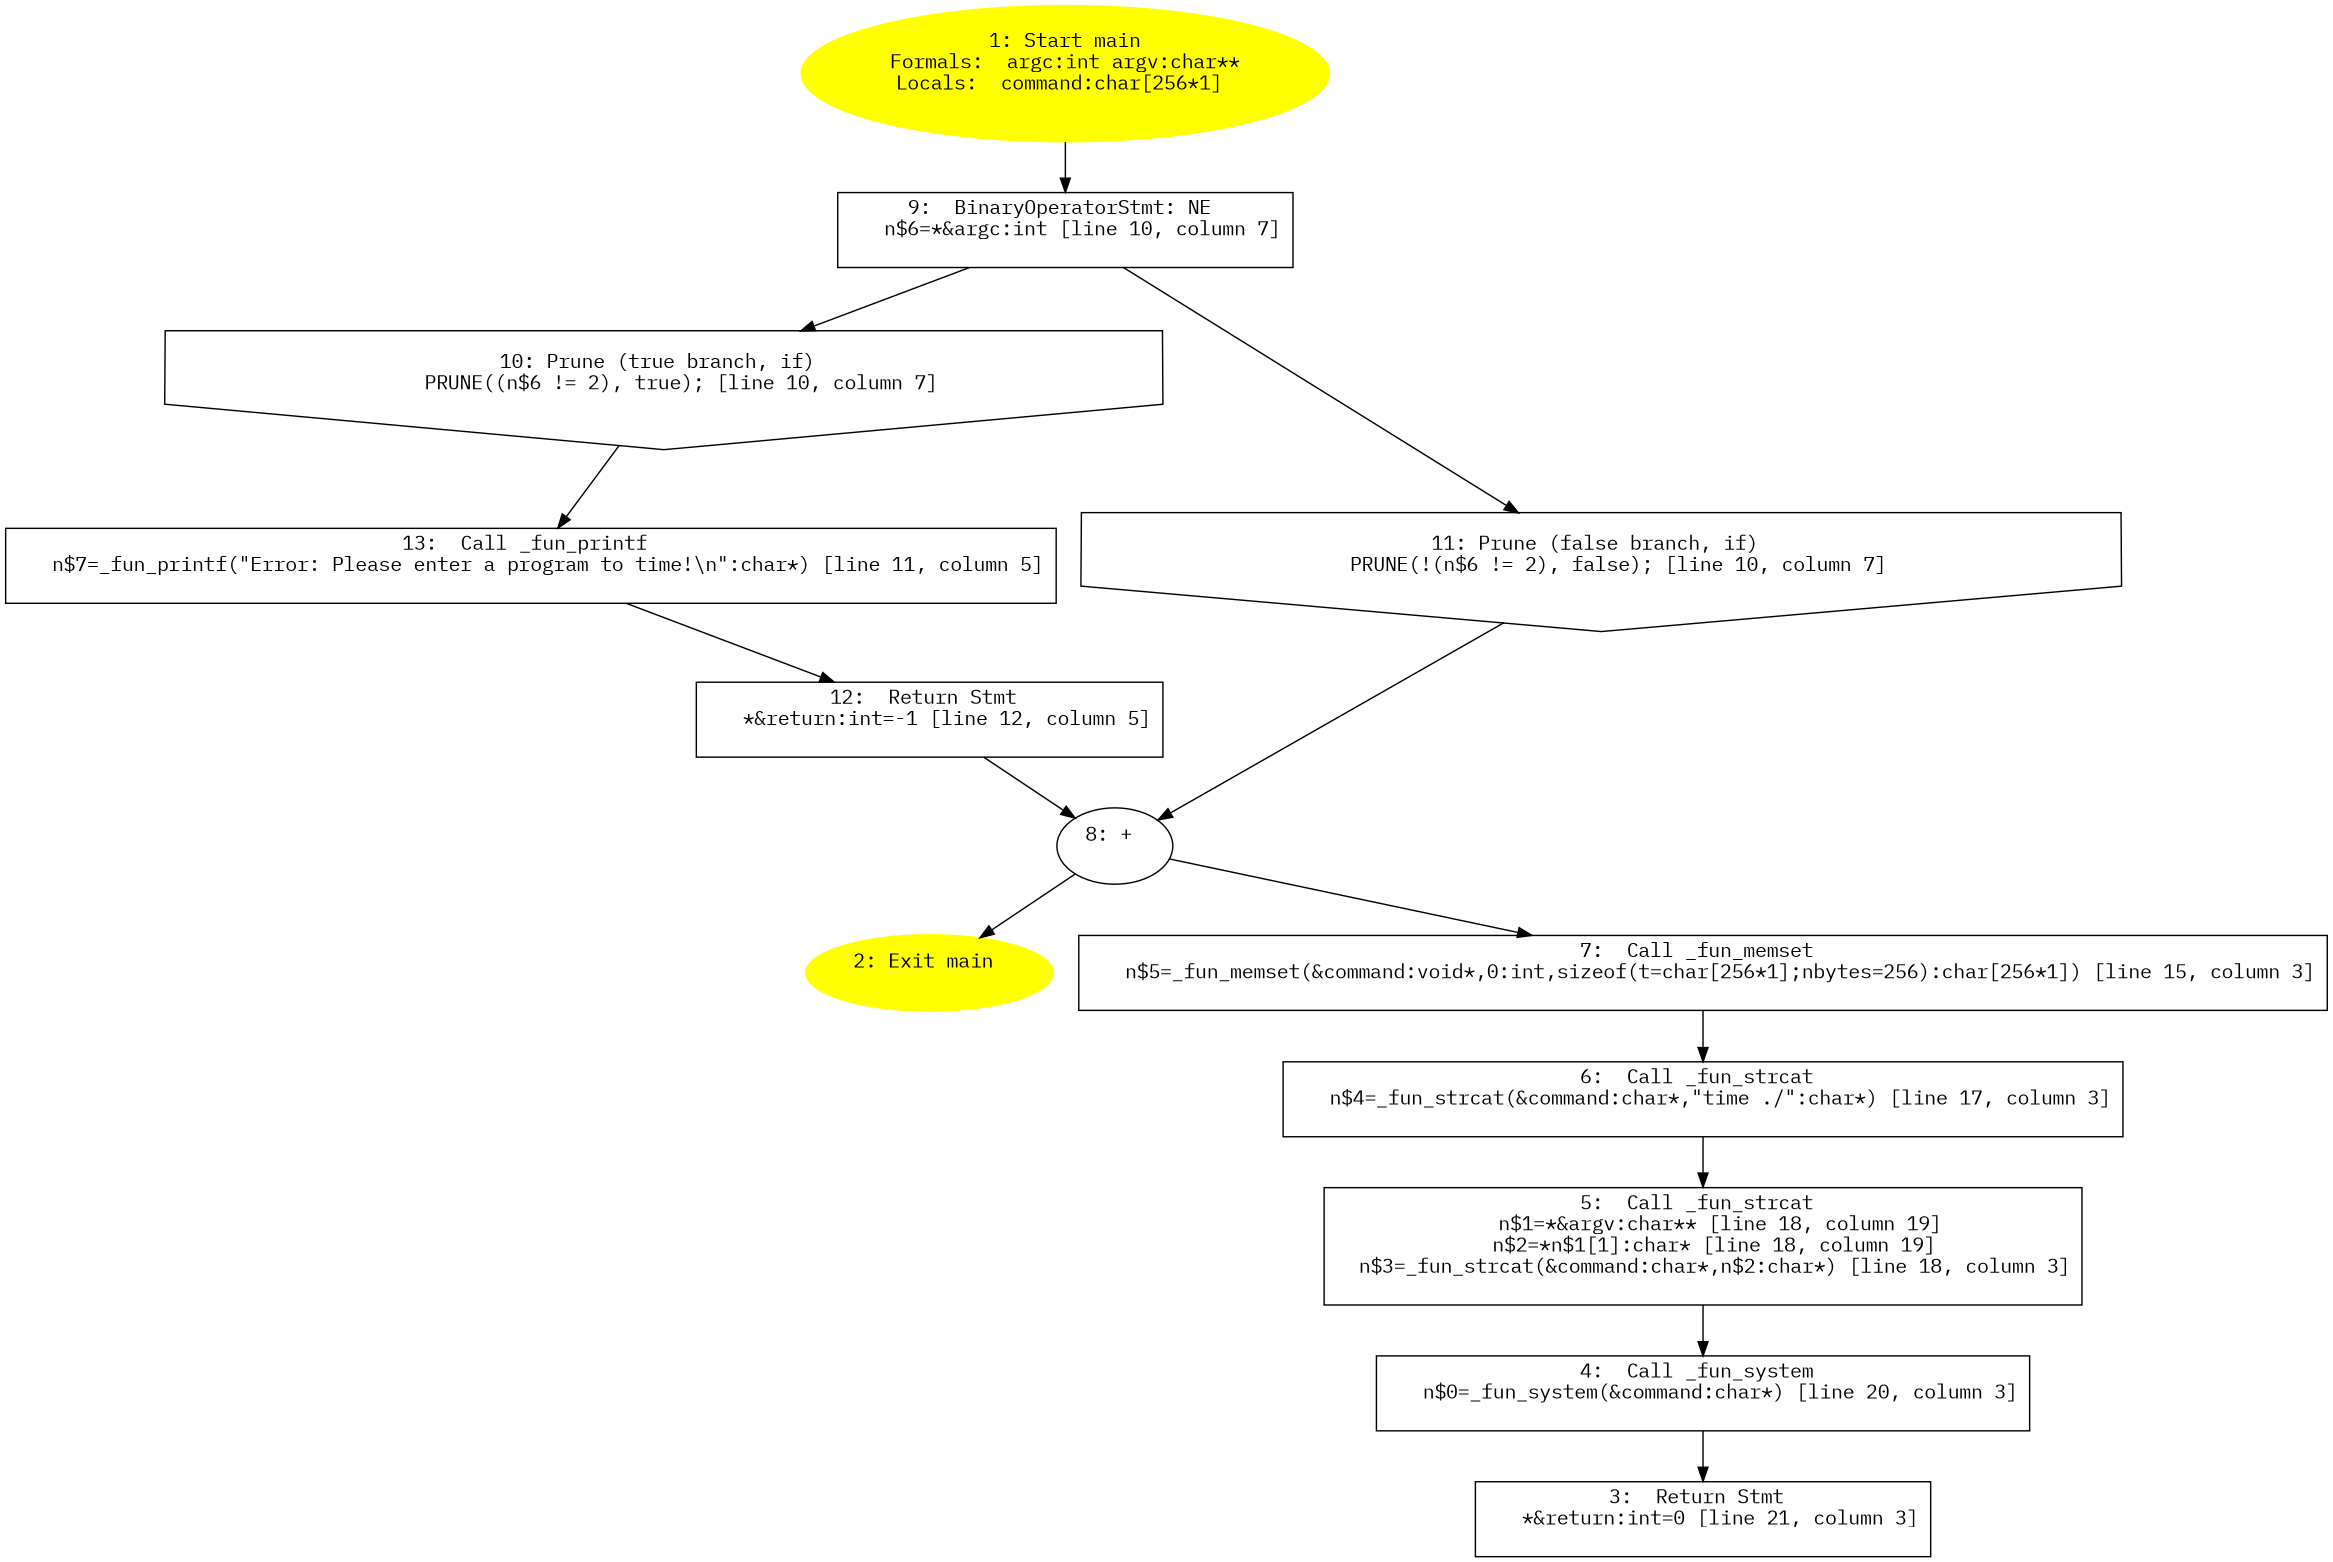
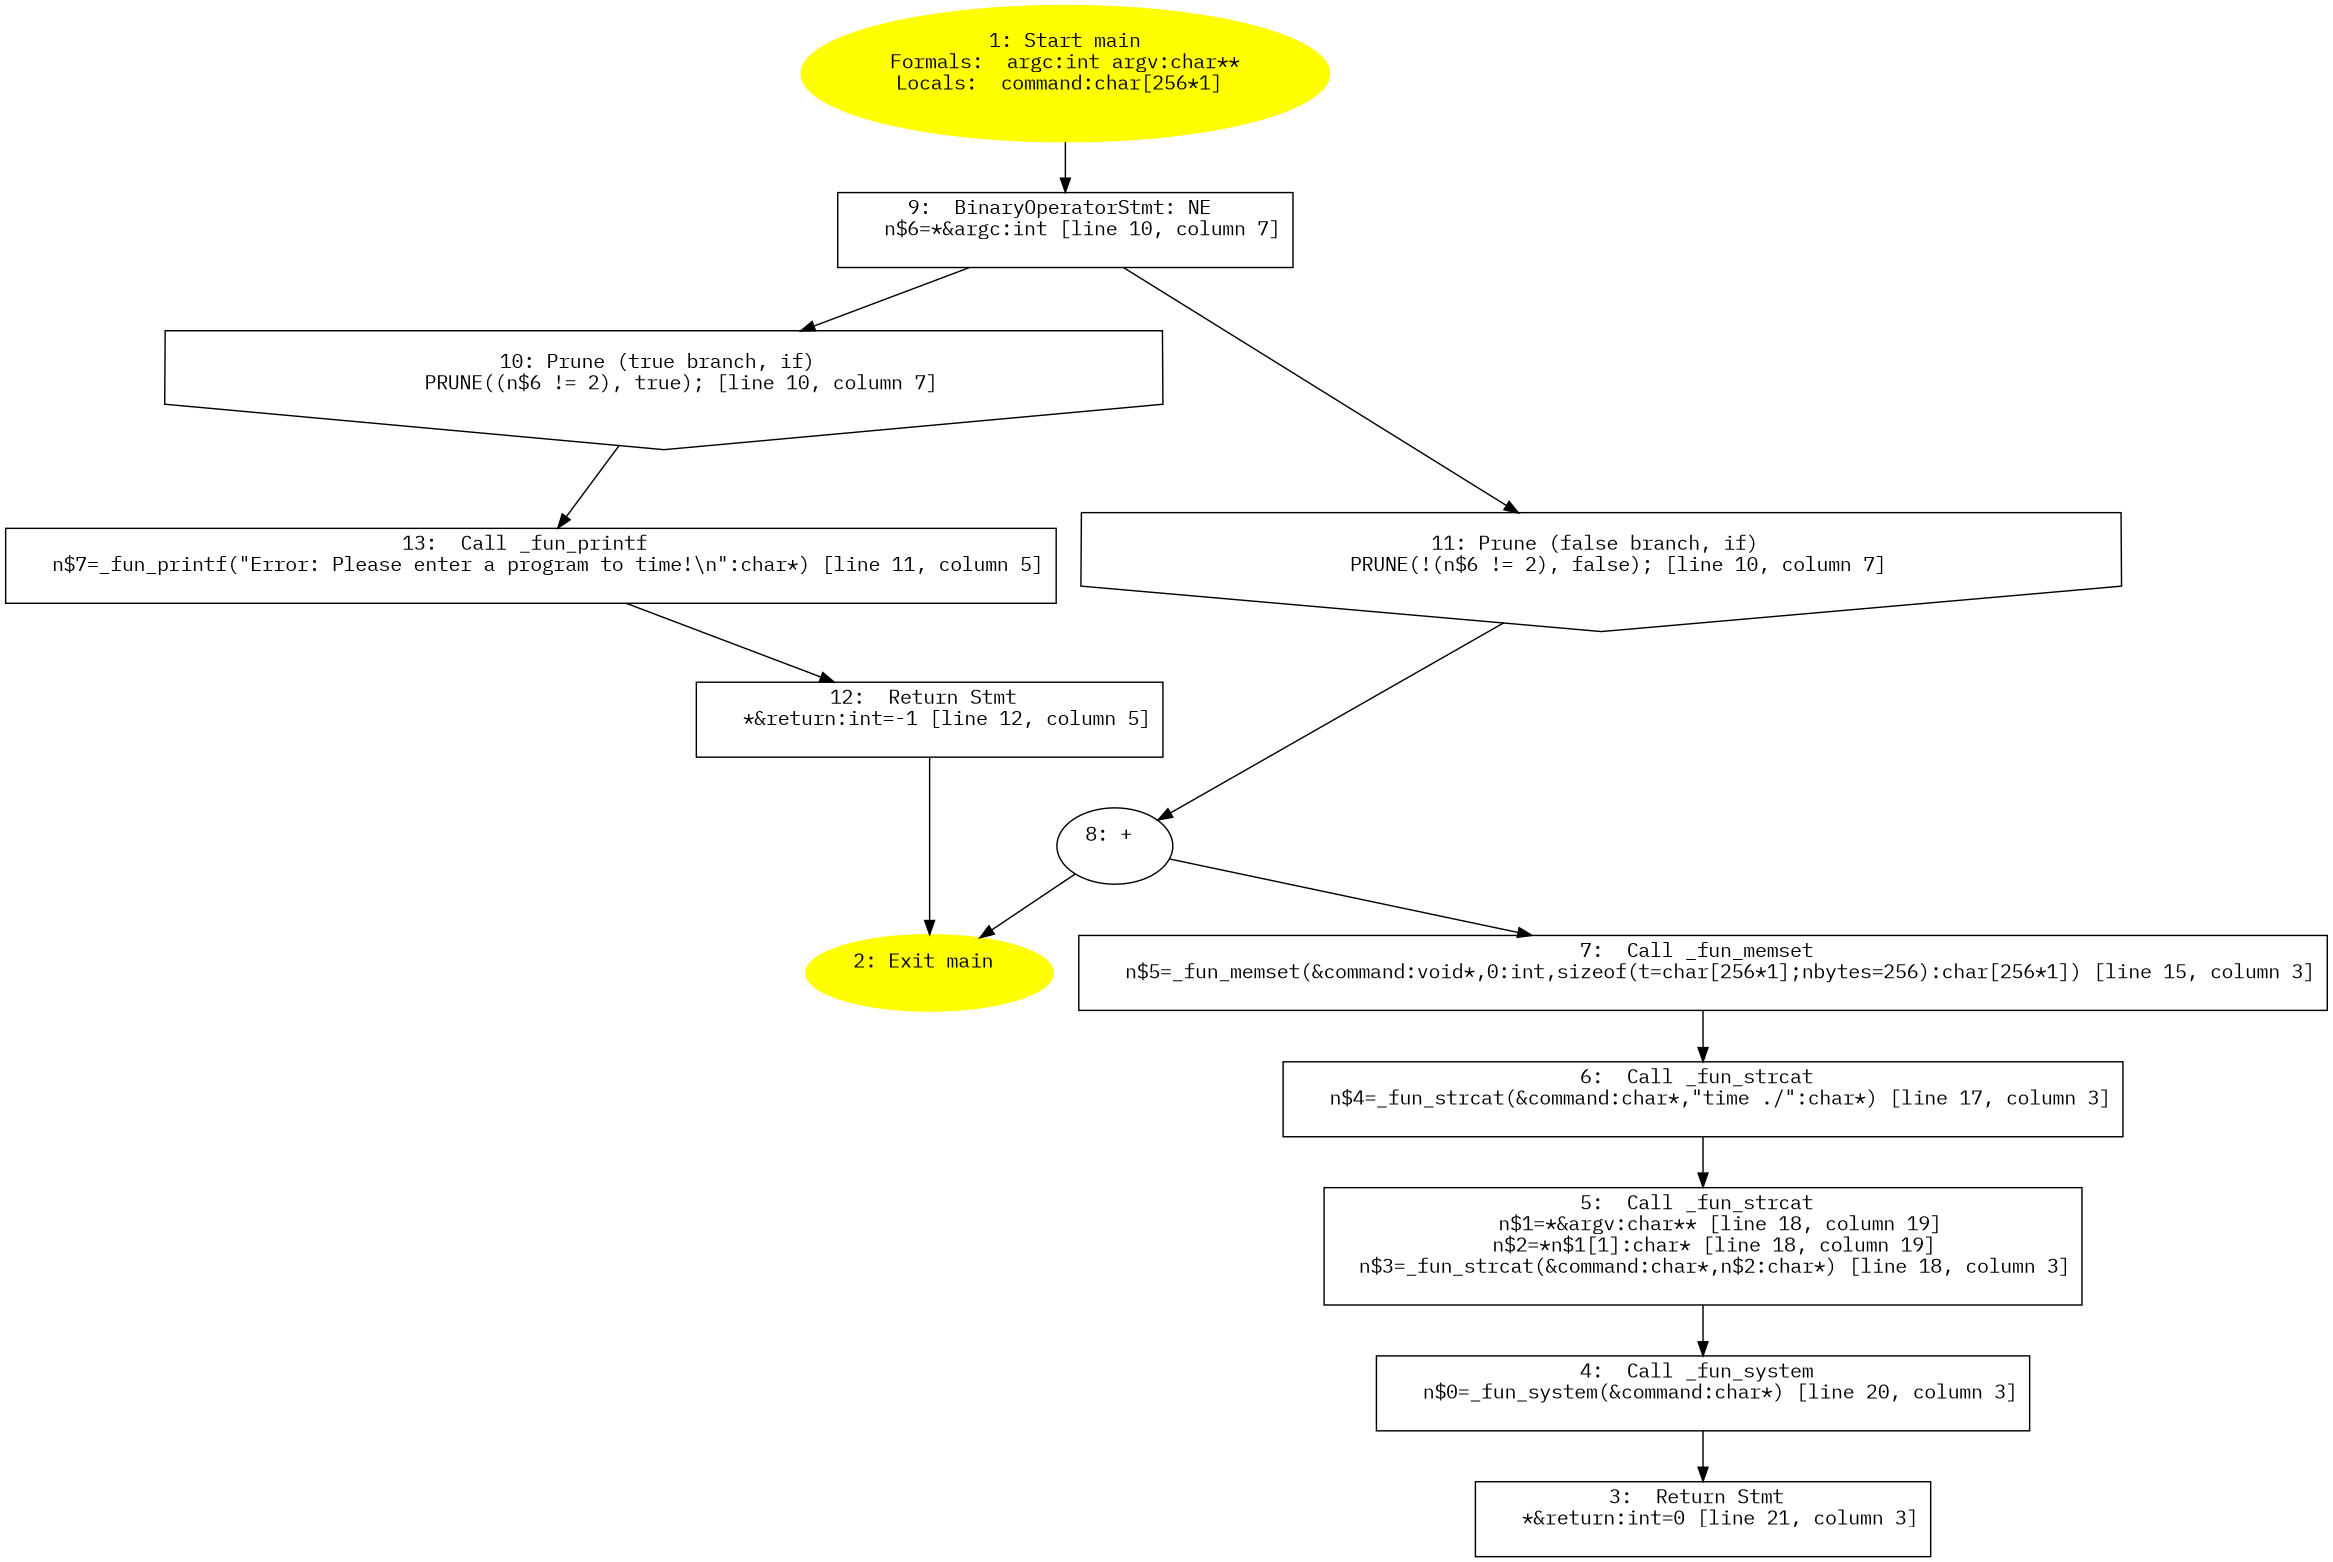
(1023, 784) -> (930, 839)
